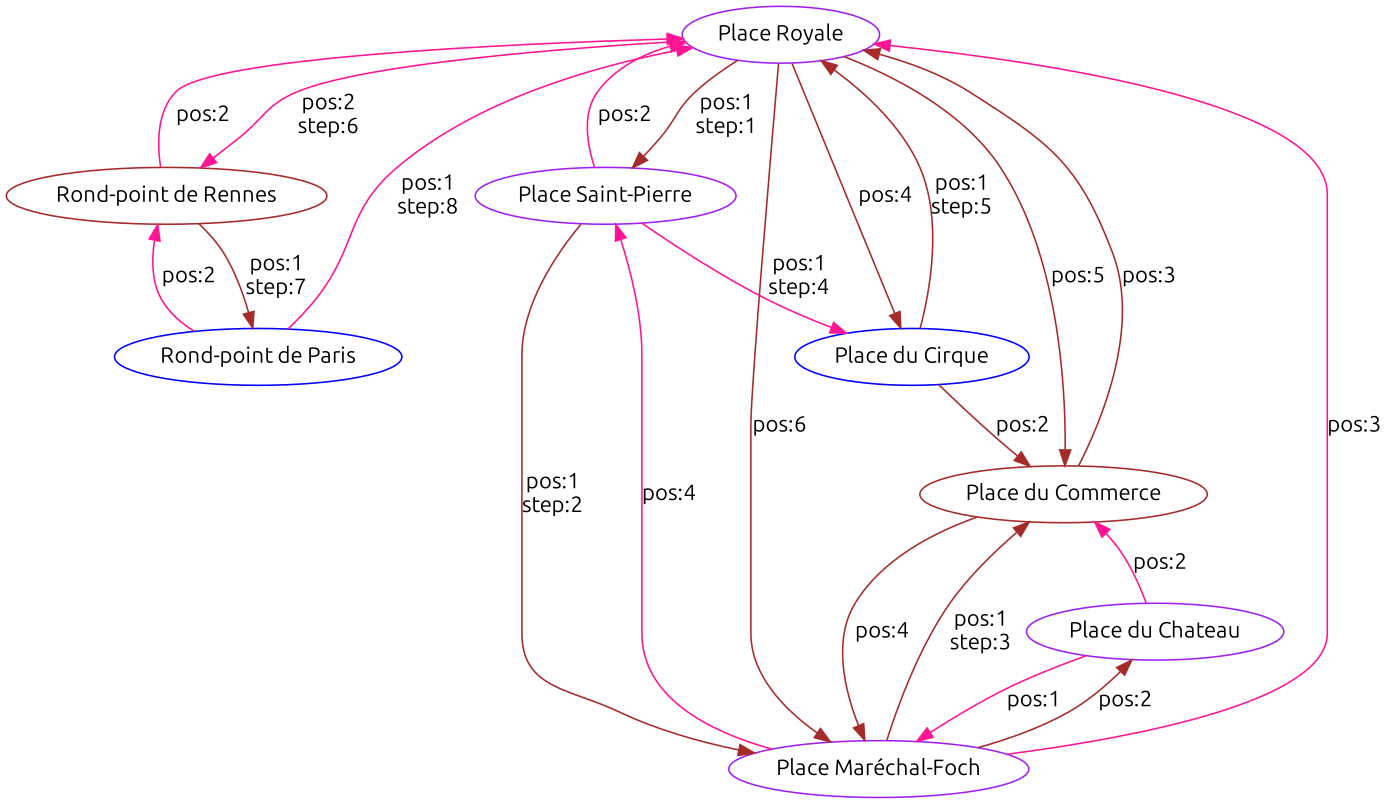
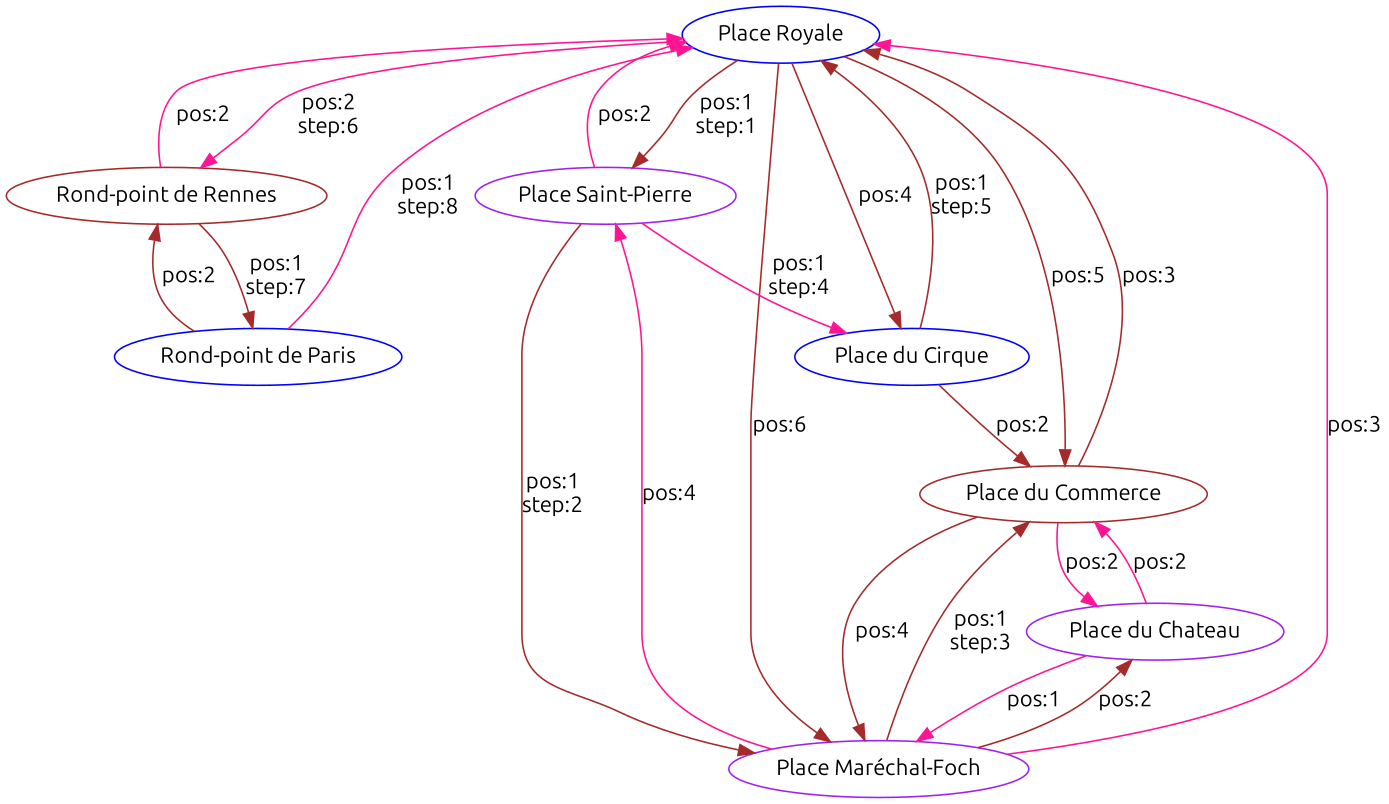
(781, 35) -> (781, 35)
(158, 293) -> (158, 293)
none -> (1060, 564)
